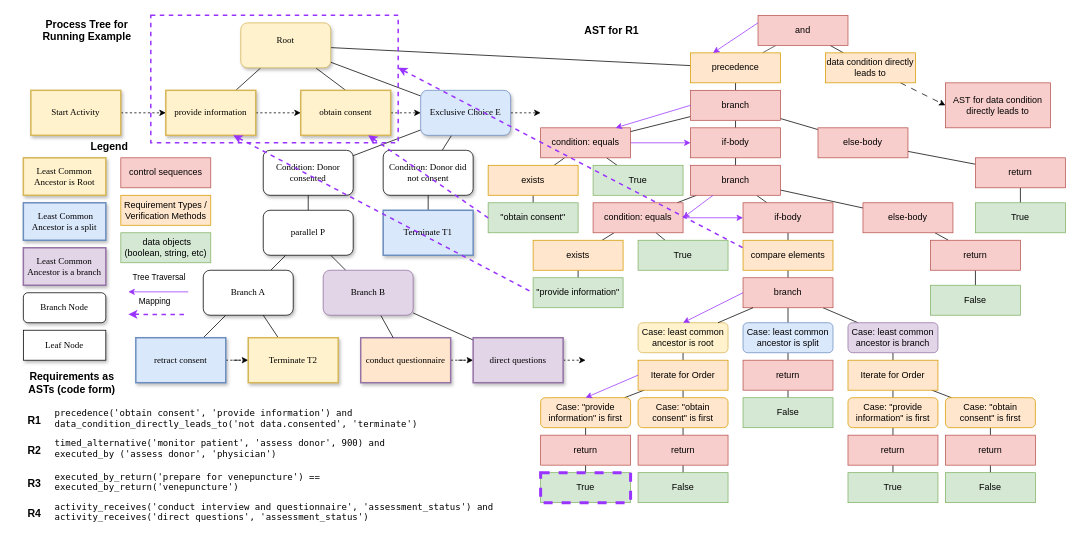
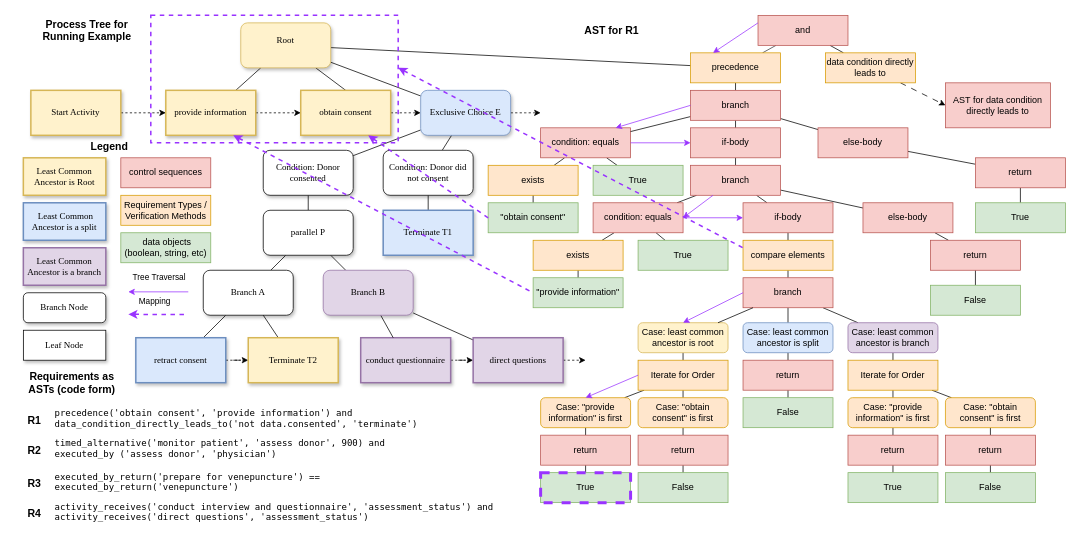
(405, 360) -> (405, 360)
